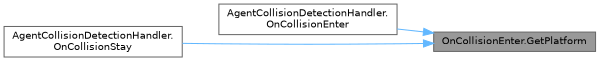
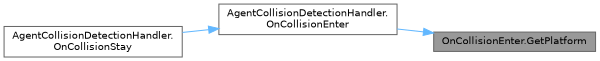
(303, 44) -> (196, 31)
